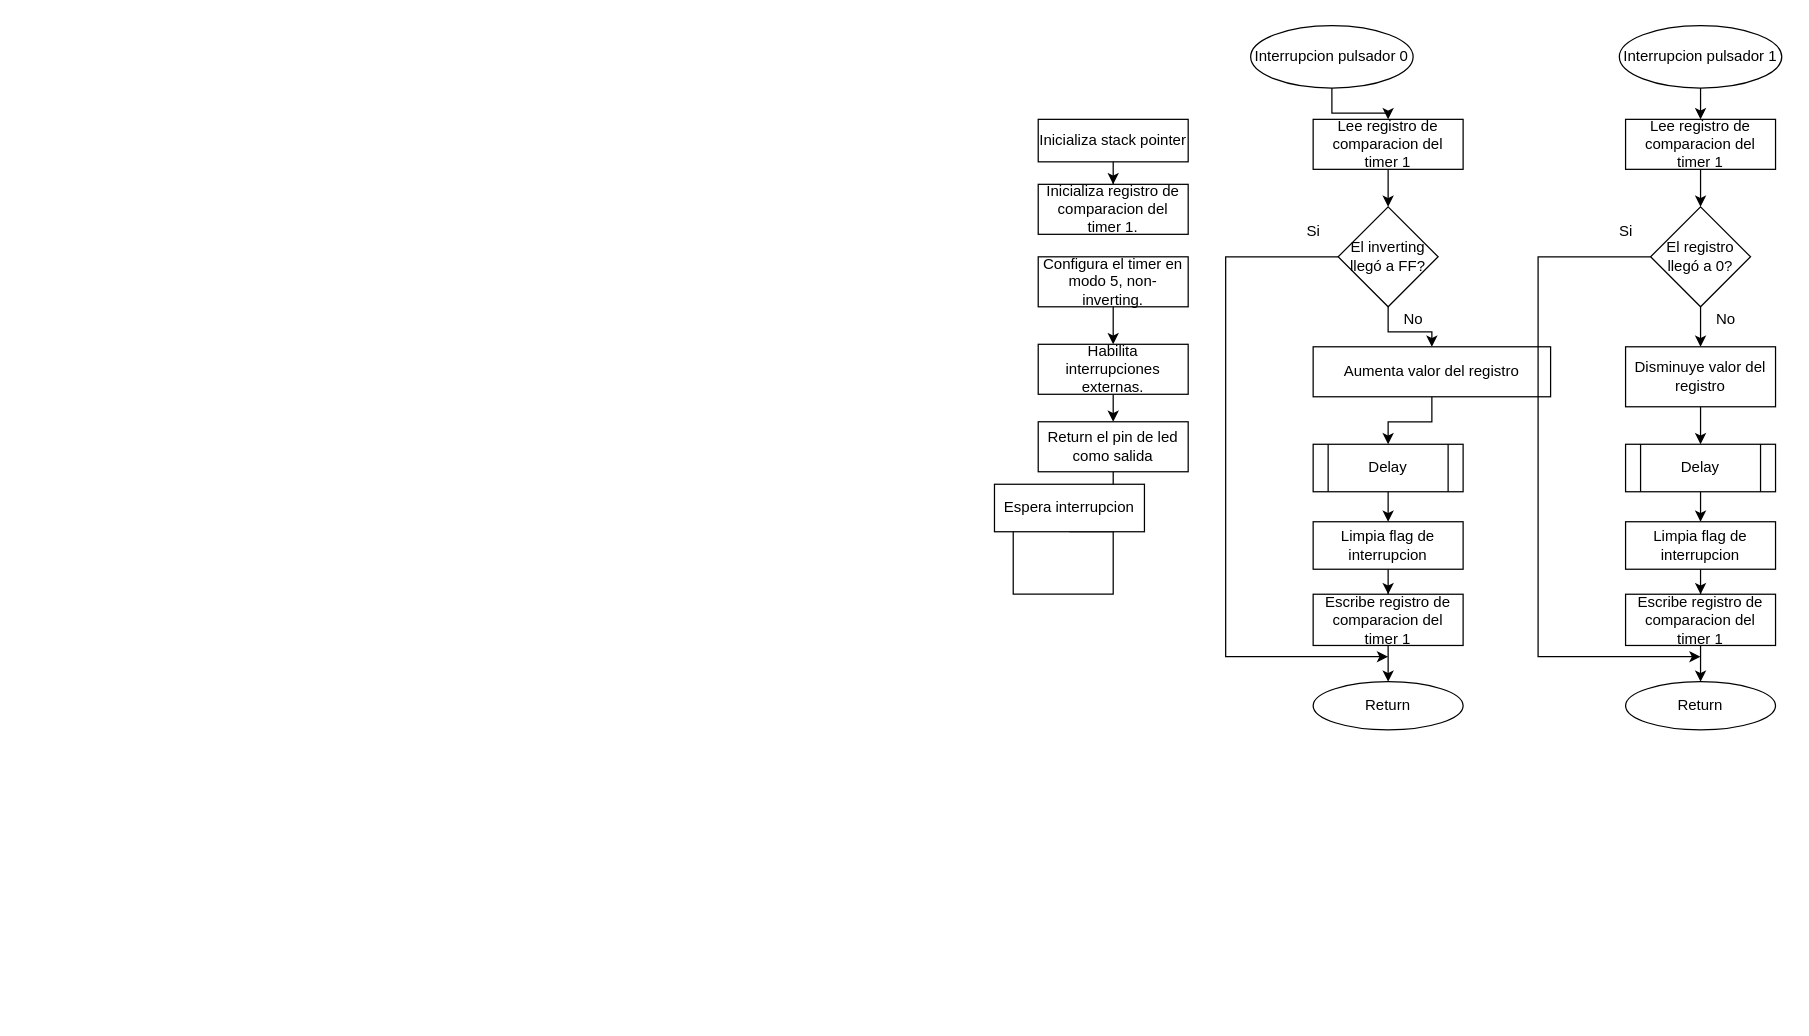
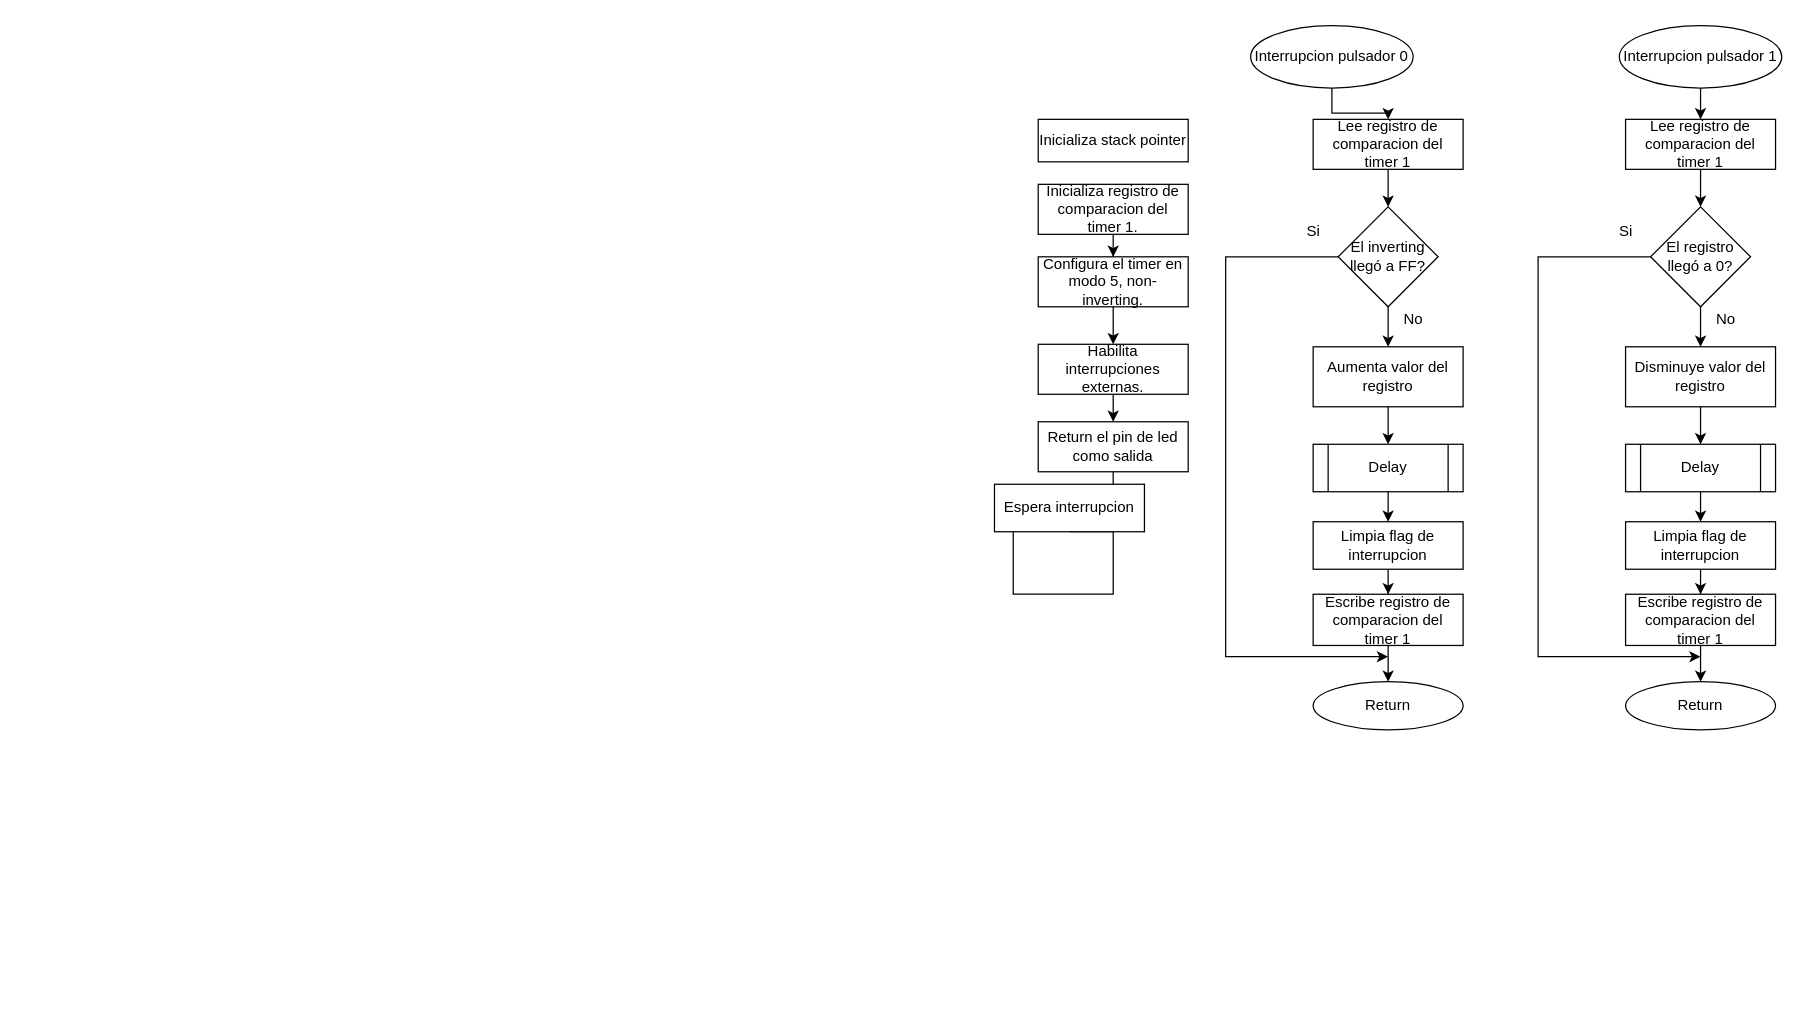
(1113, 178) -> none
none -> (1113, 250)
(1432, 372) -> (1388, 377)
